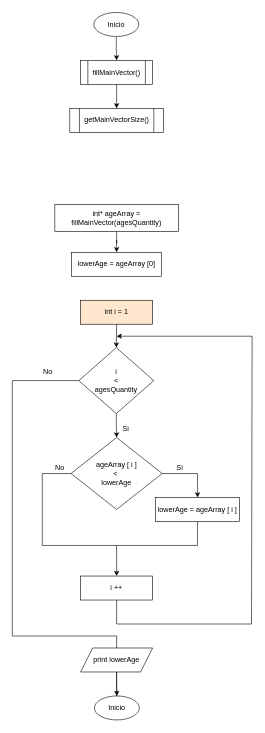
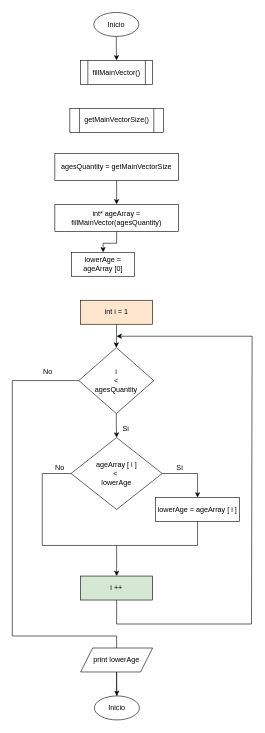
(117, 94) -> none
none -> (117, 167)
none -> (117, 190)
(117, 264) -> (103, 264)
(117, 588) -> (117, 588)
